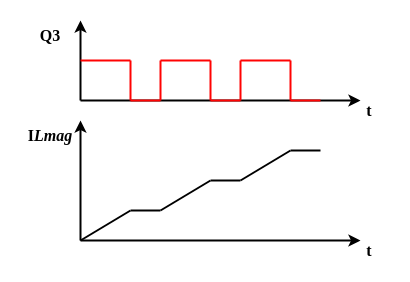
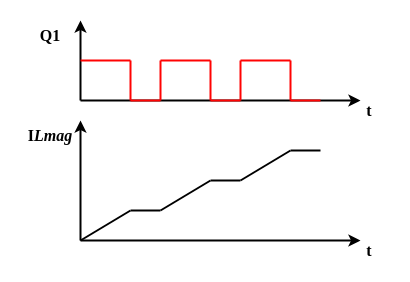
(51, 36) -> (51, 36)
